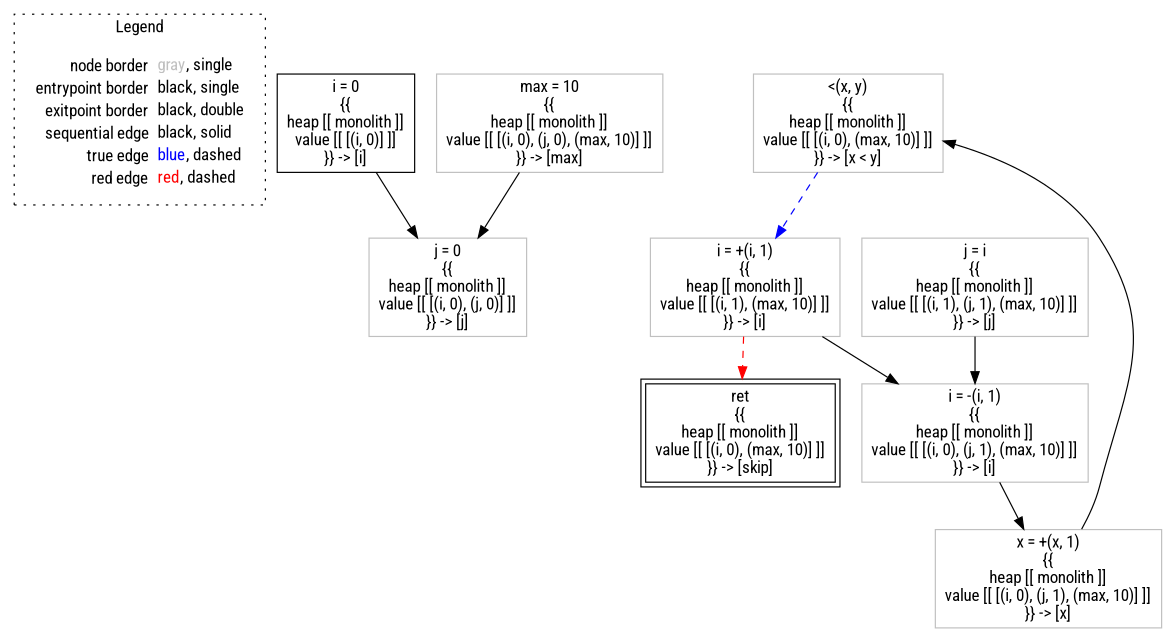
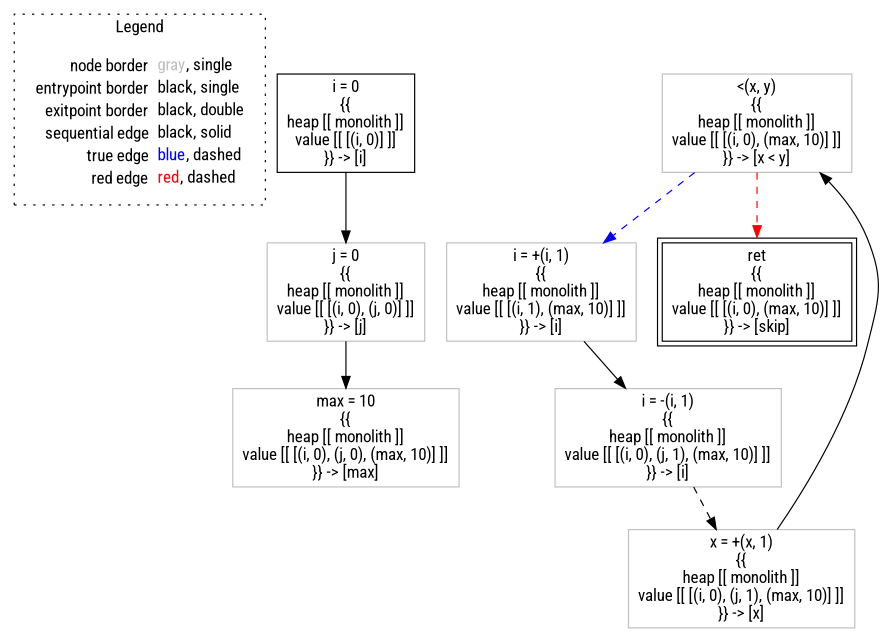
(502, 200) -> (346, 359)
(975, 287) -> none
(743, 352) -> (757, 199)
(1009, 500) -> (702, 503)
